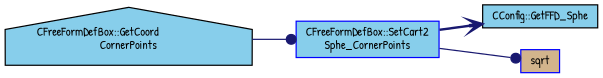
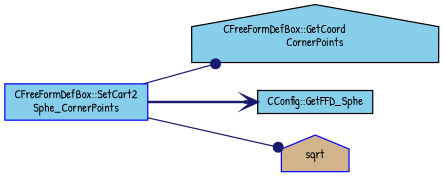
(269, 39) -> (177, 74)
(540, 61) -> (315, 155)
